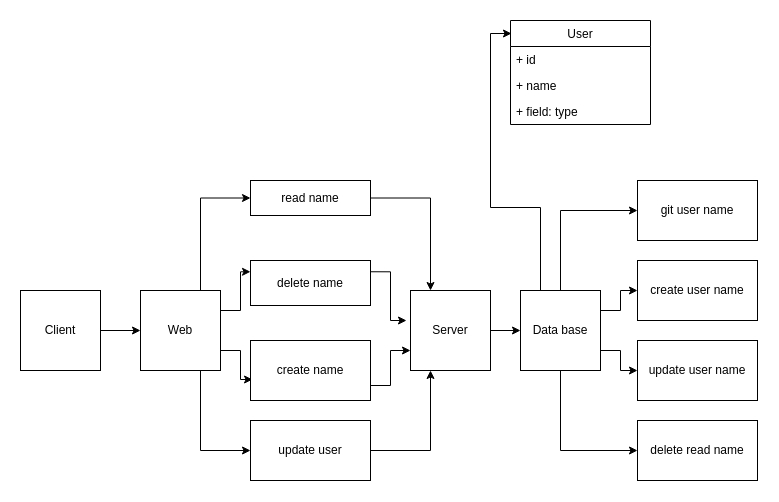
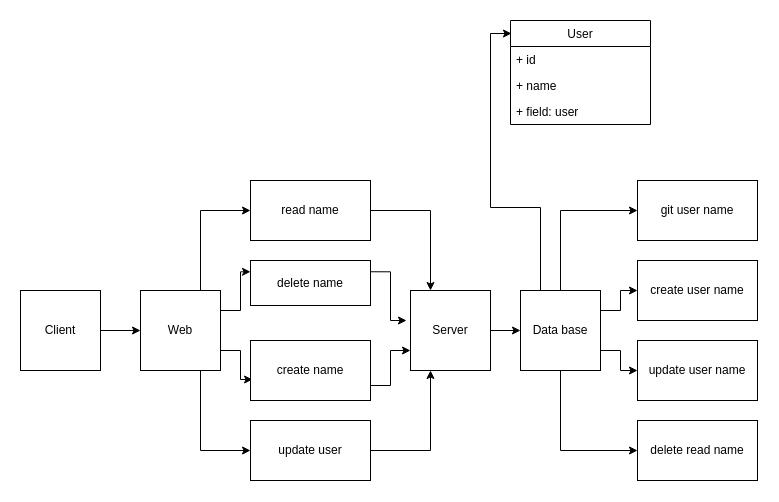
(552, 112) -> (552, 112)
(311, 198) -> (311, 211)
